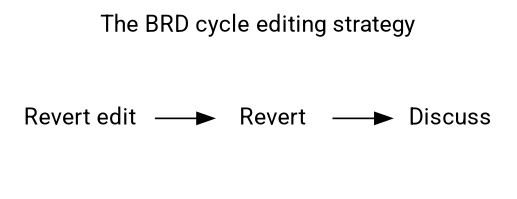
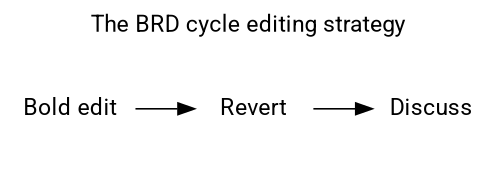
(80, 118) -> (71, 109)
